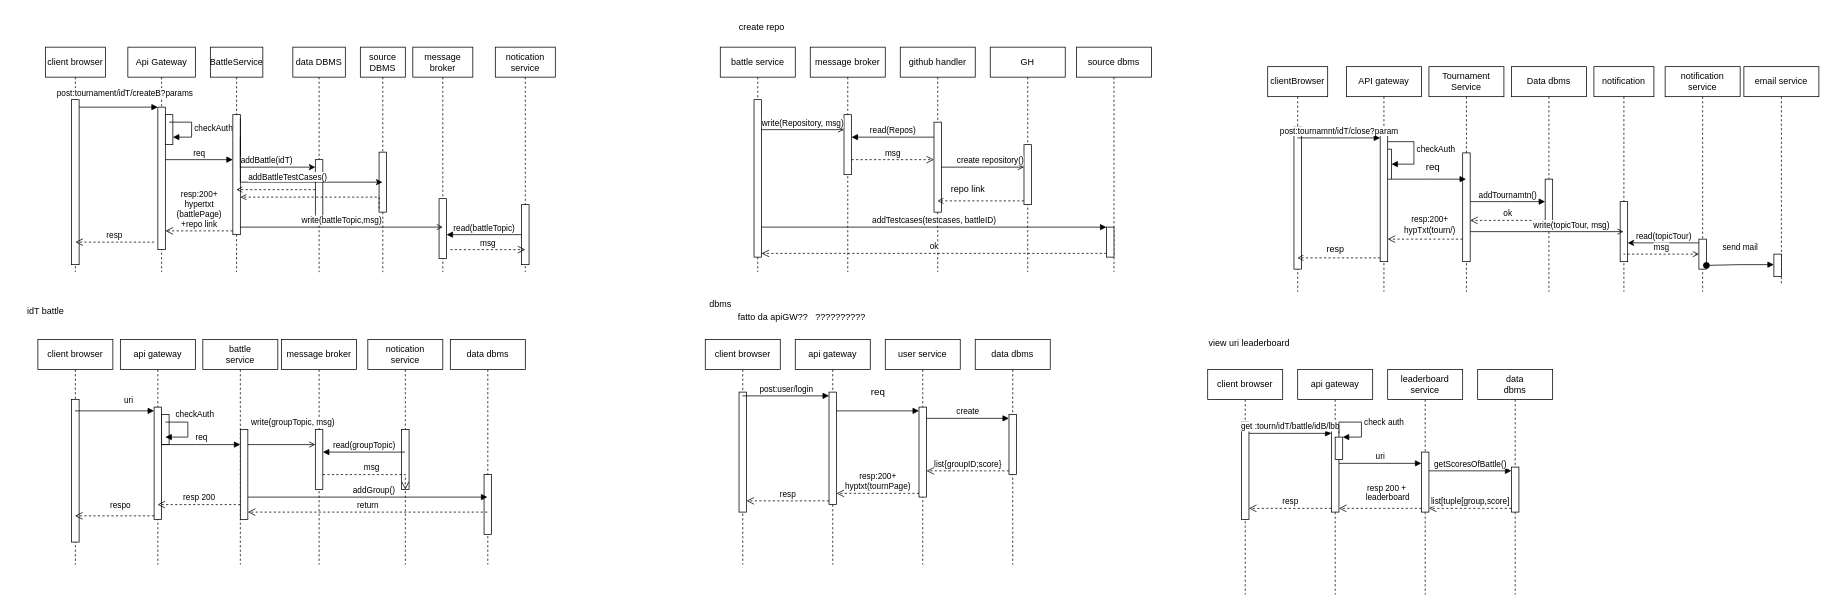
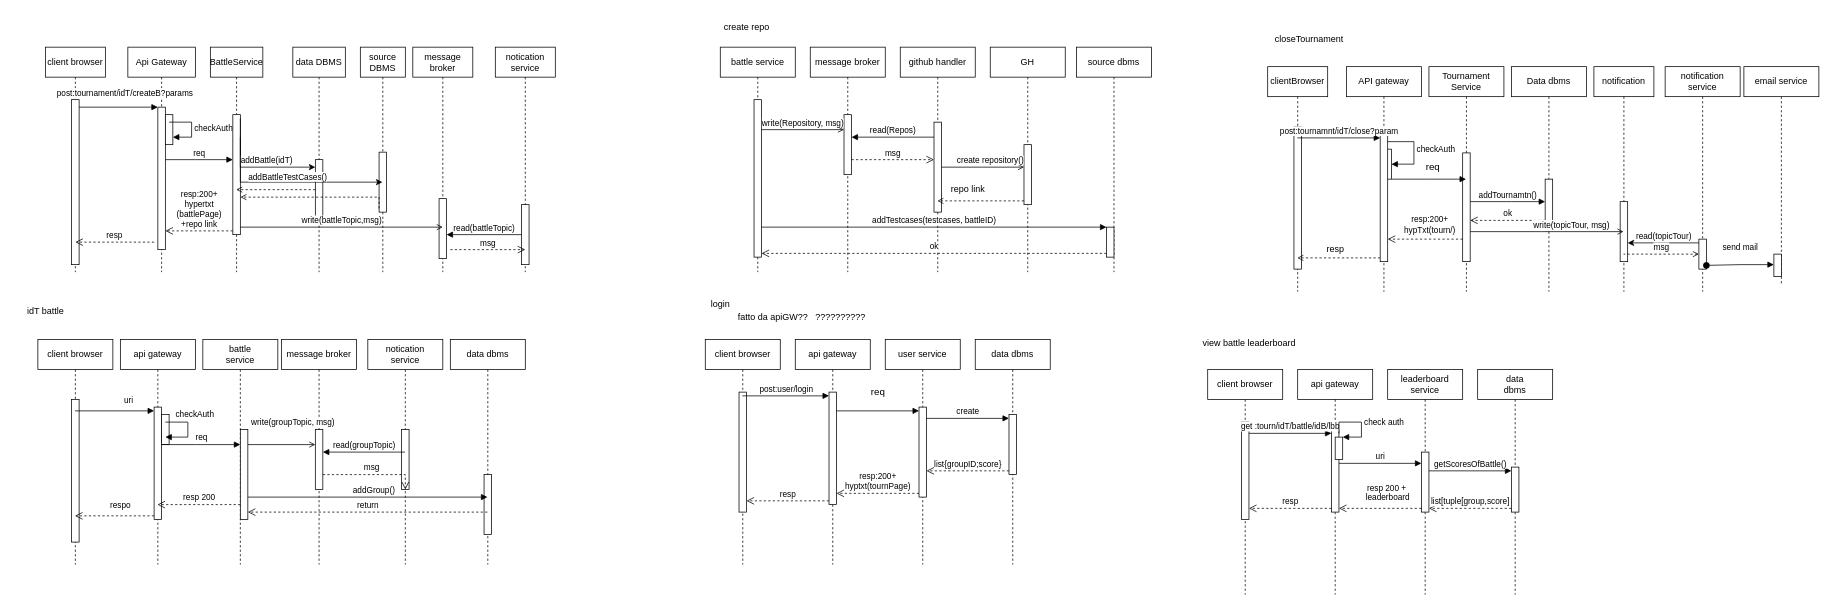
(762, 27) -> (747, 27)
none -> (1309, 39)
(721, 304) -> (721, 304)
(1250, 343) -> (1250, 343)
